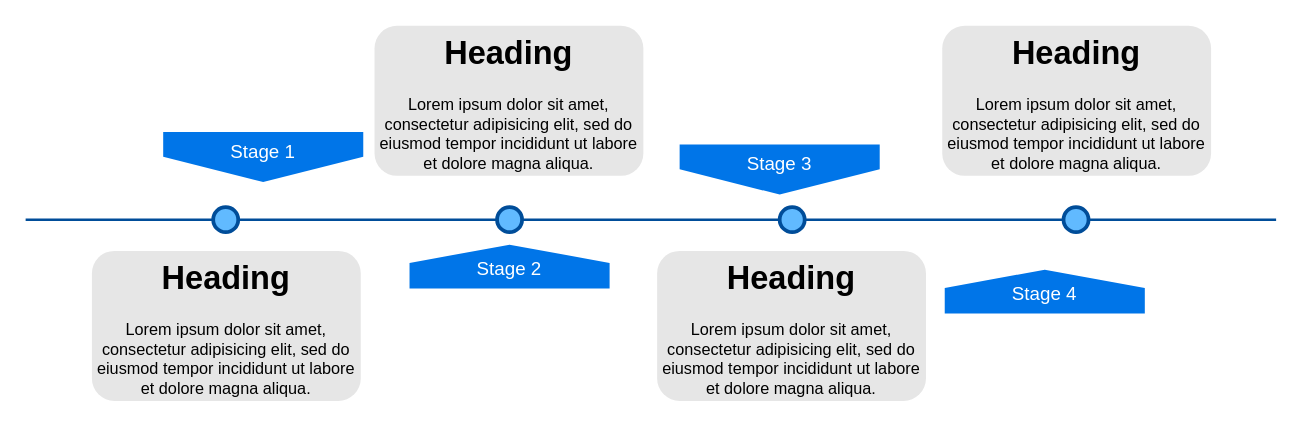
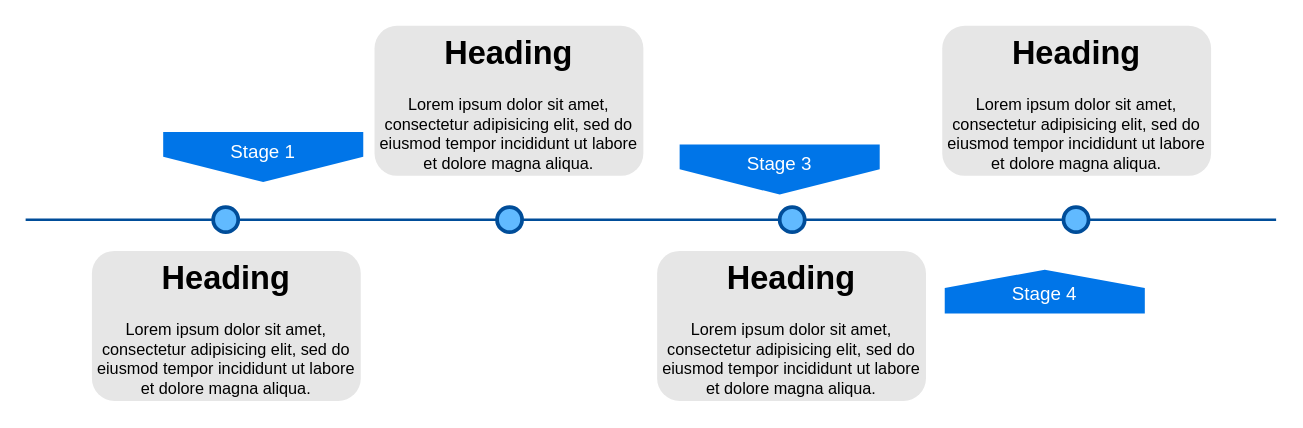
(509, 266) -> none
